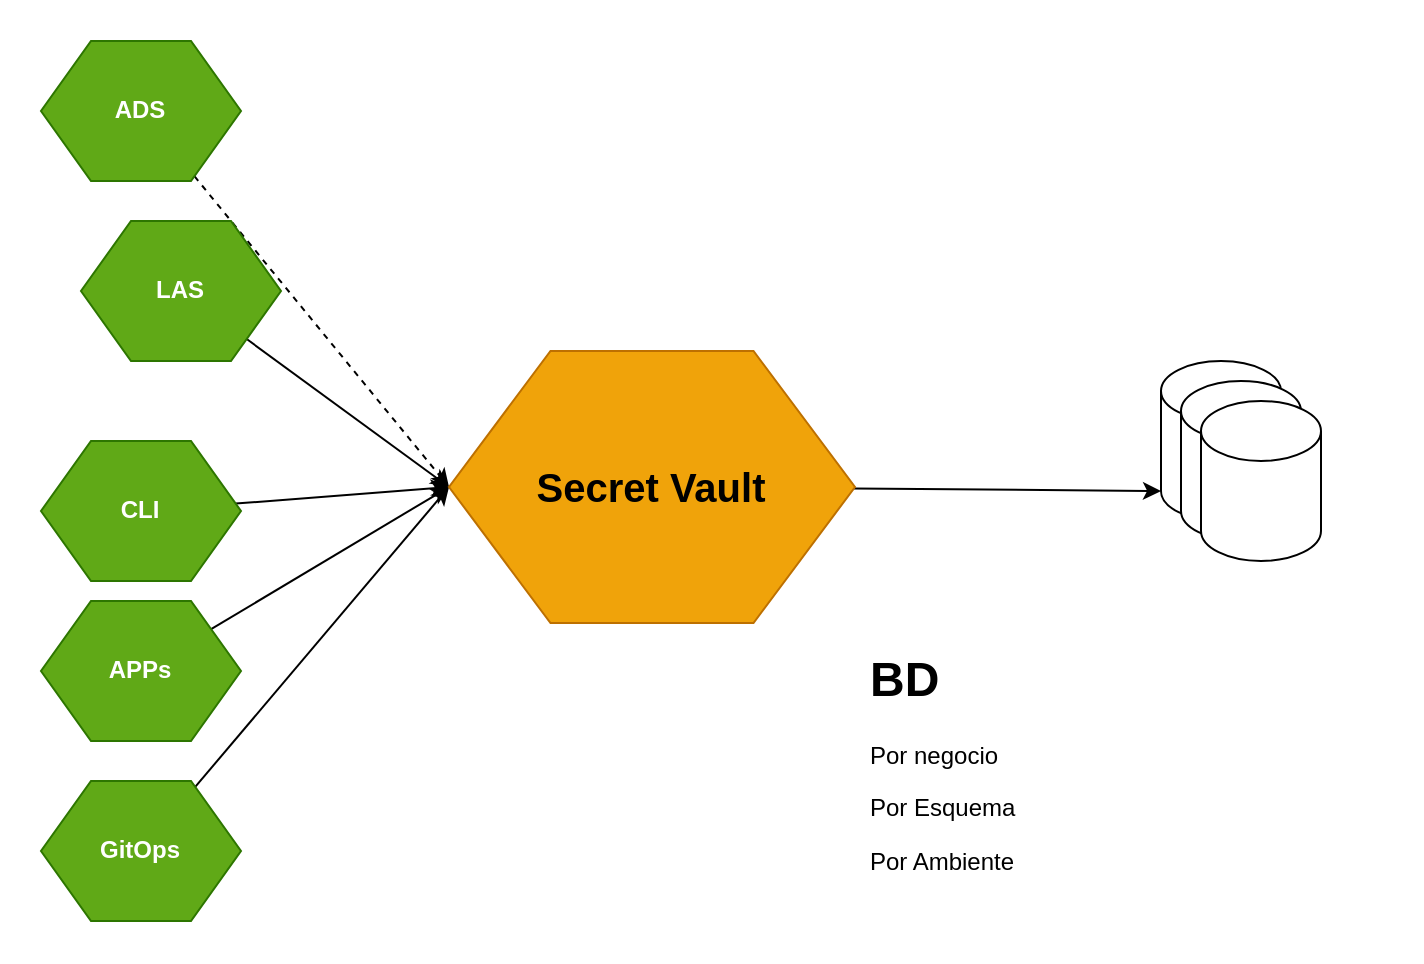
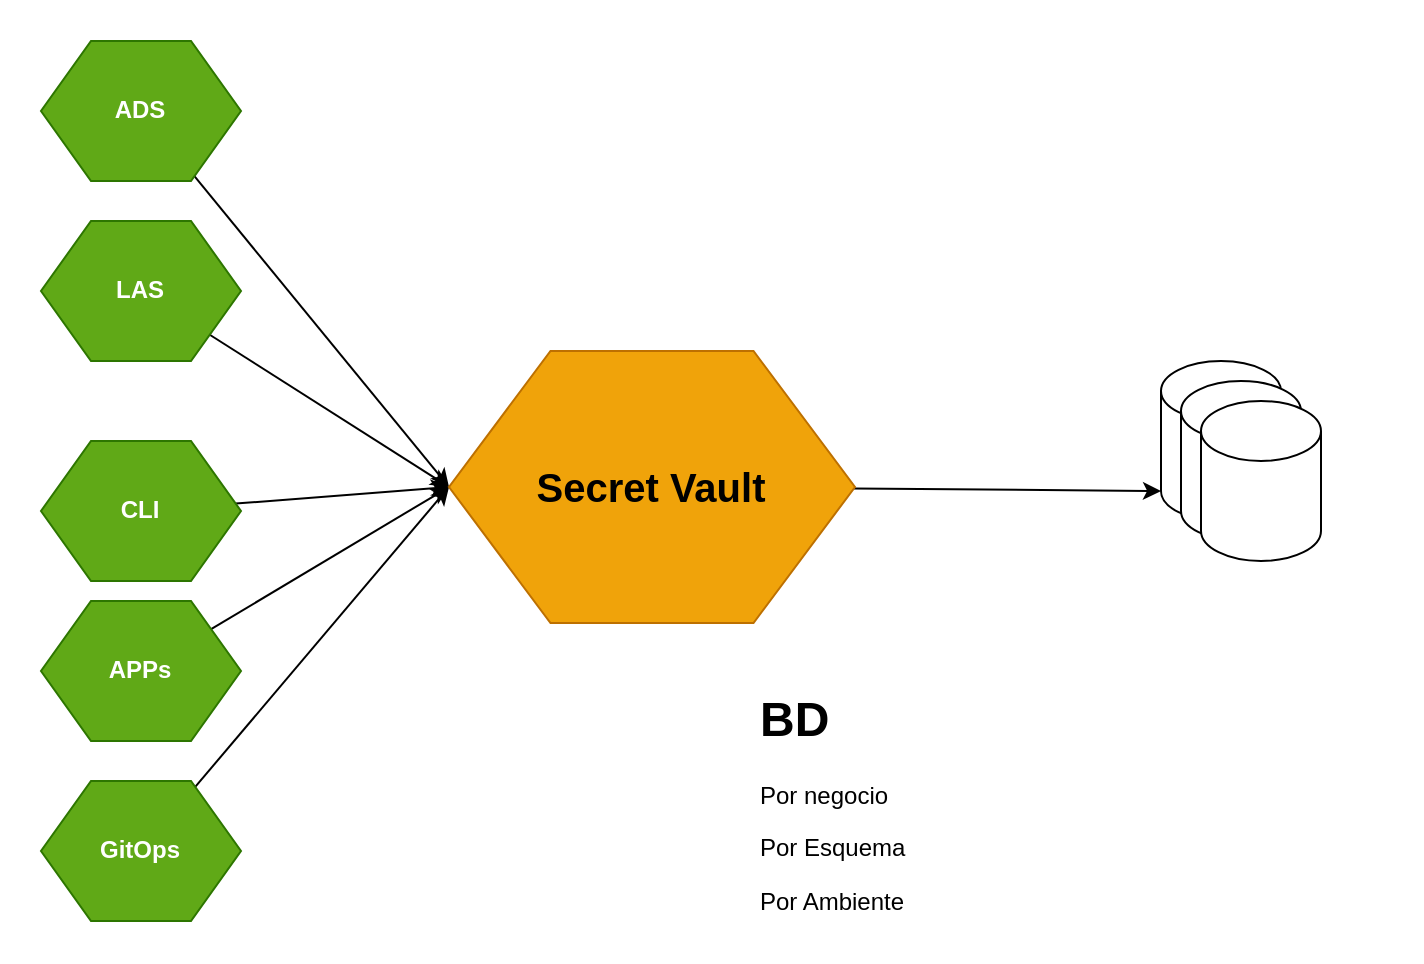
(181, 291) -> (141, 291)
(318, 327) -> (318, 327)
(1121, 761) -> (1011, 801)
